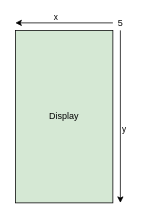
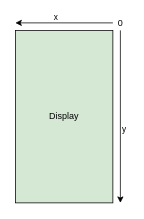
(121, 23) -> (121, 23)
